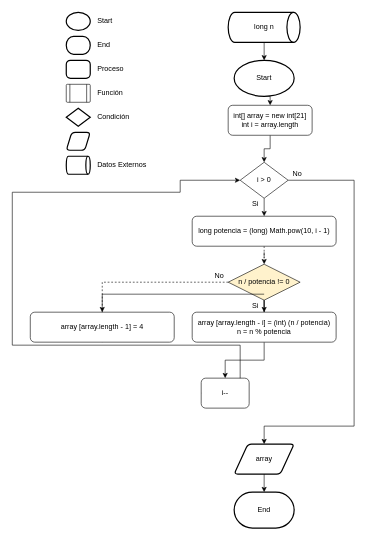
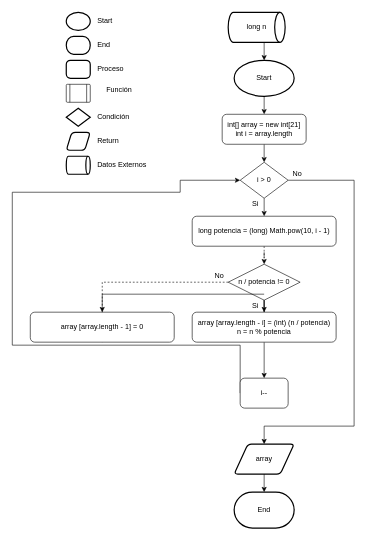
(264, 27) -> (257, 27)
(114, 93) -> (123, 90)
(270, 120) -> (264, 129)
none -> (111, 141)
(264, 282) -> (264, 282)
(102, 327) -> (102, 327)
(225, 393) -> (264, 393)
